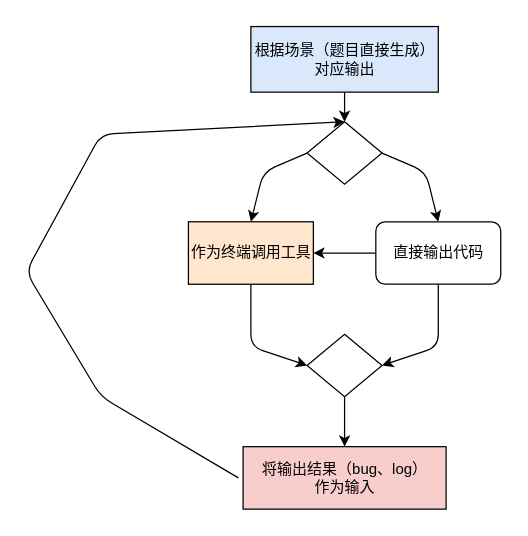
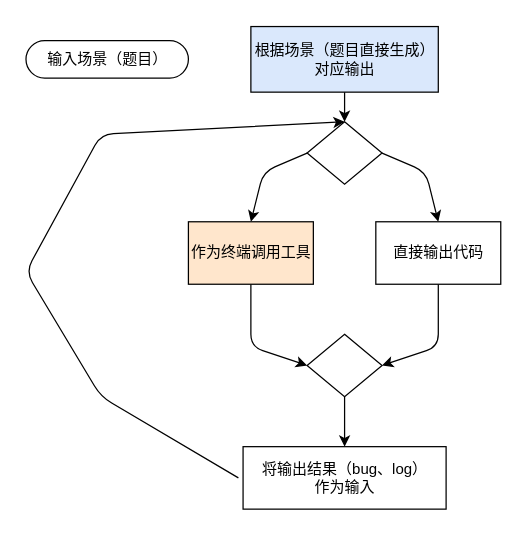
none -> (107, 59)
(348, 253) -> none
(438, 253) -> (438, 253)
(344, 478) -> (344, 478)
